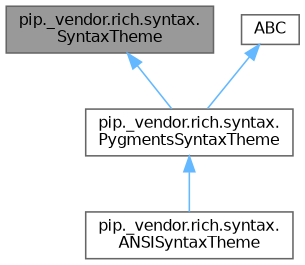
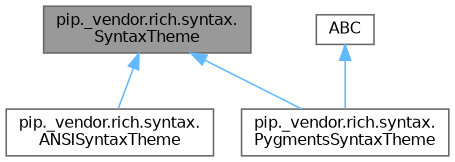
(189, 192) -> (126, 88)
